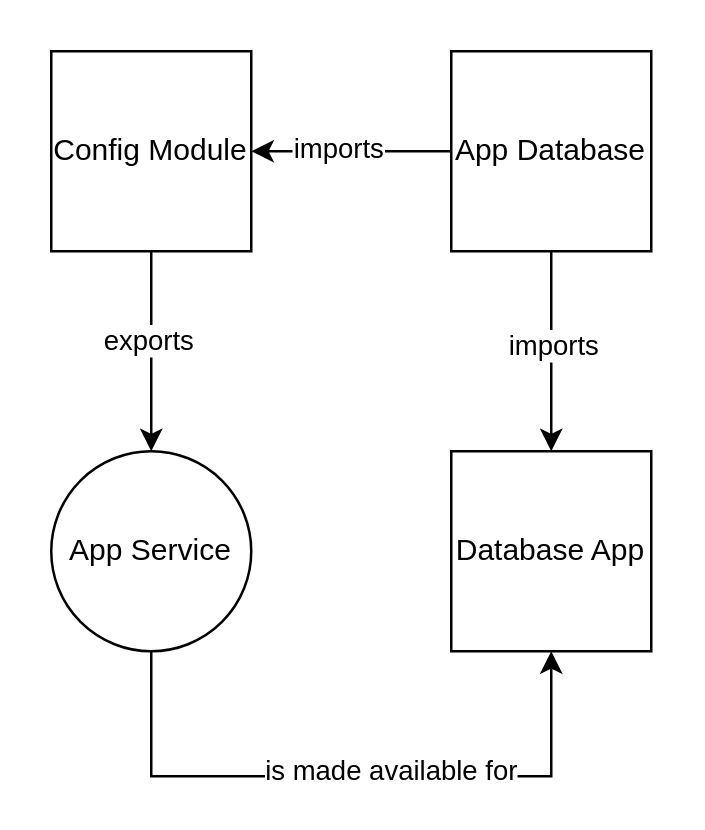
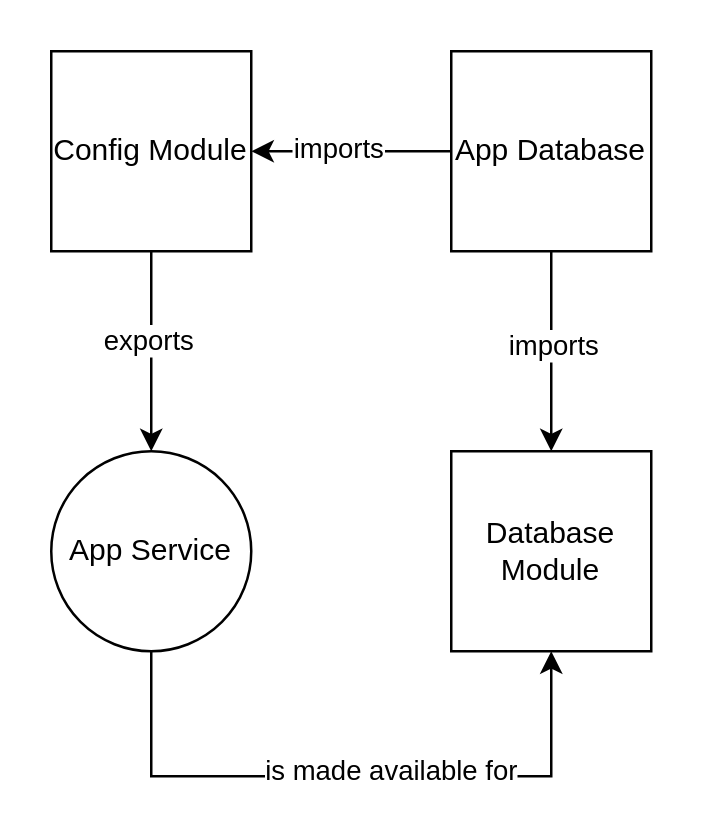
(551, 551) -> (551, 551)
